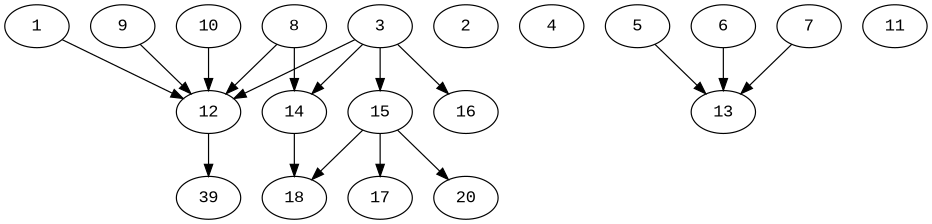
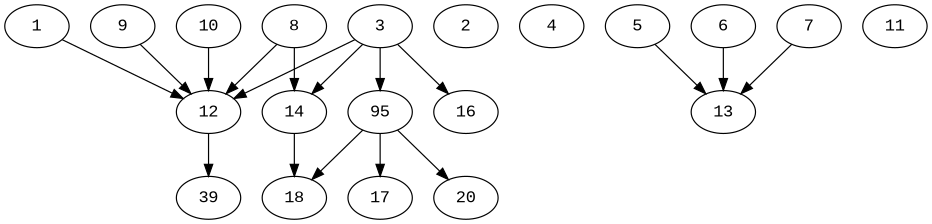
(380, 112) -> (380, 112)
